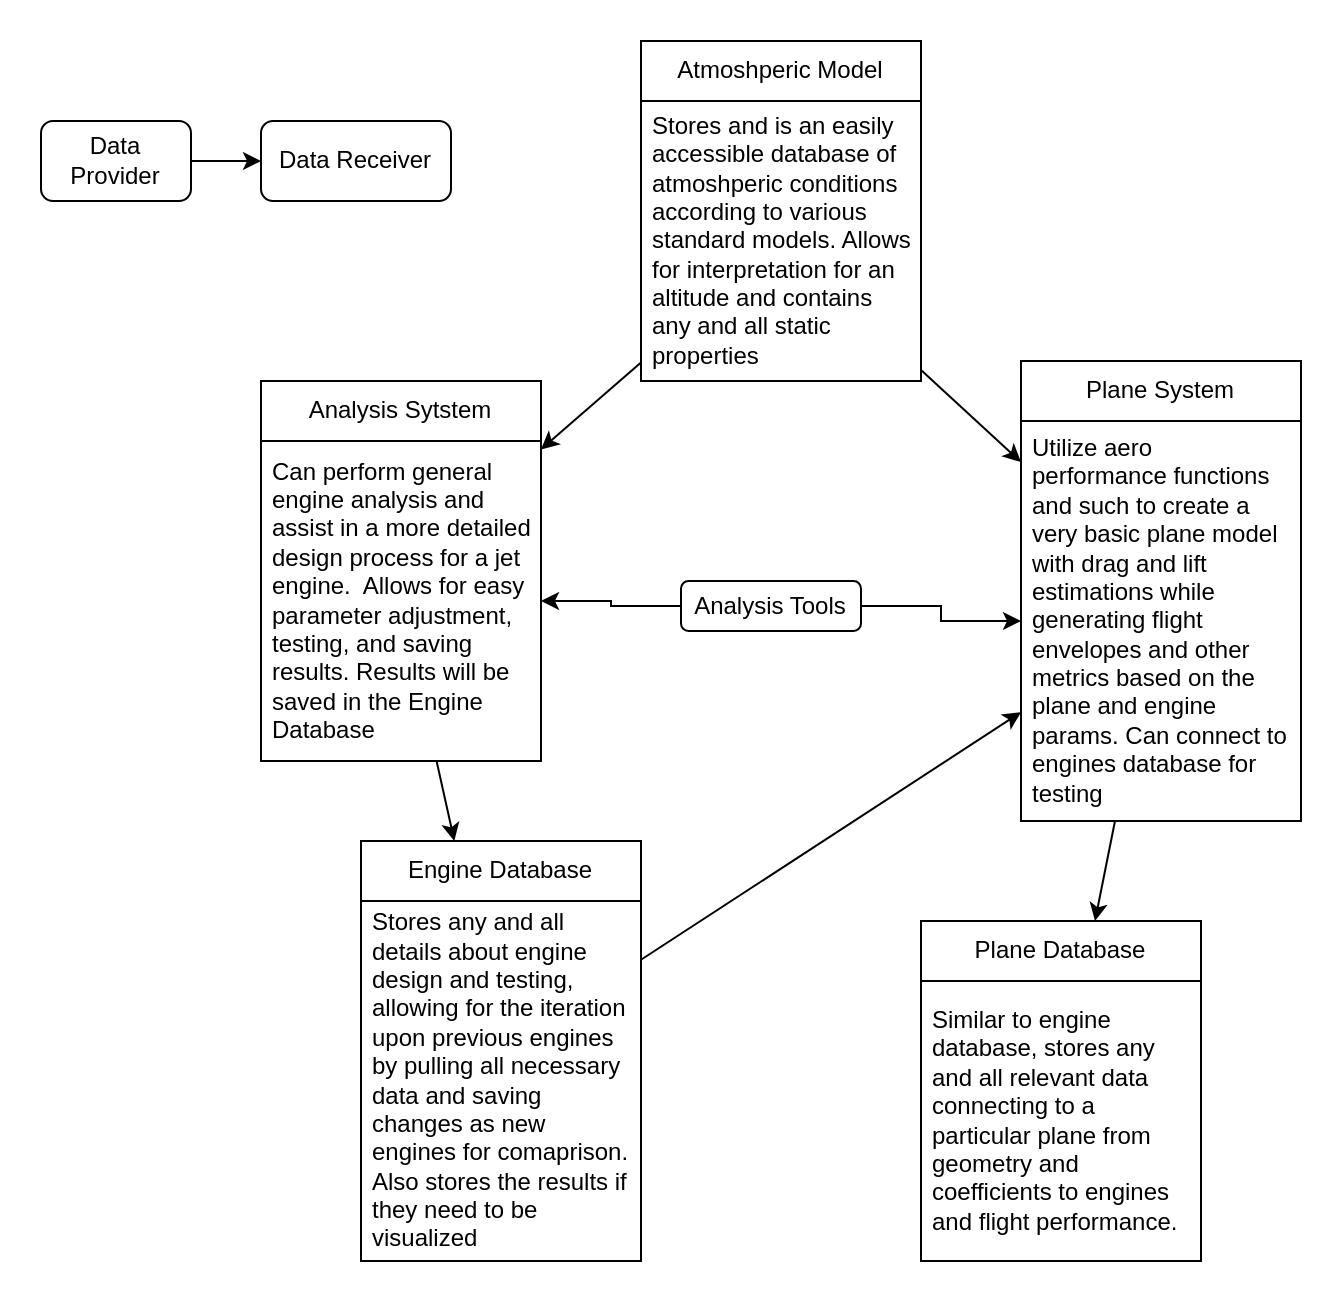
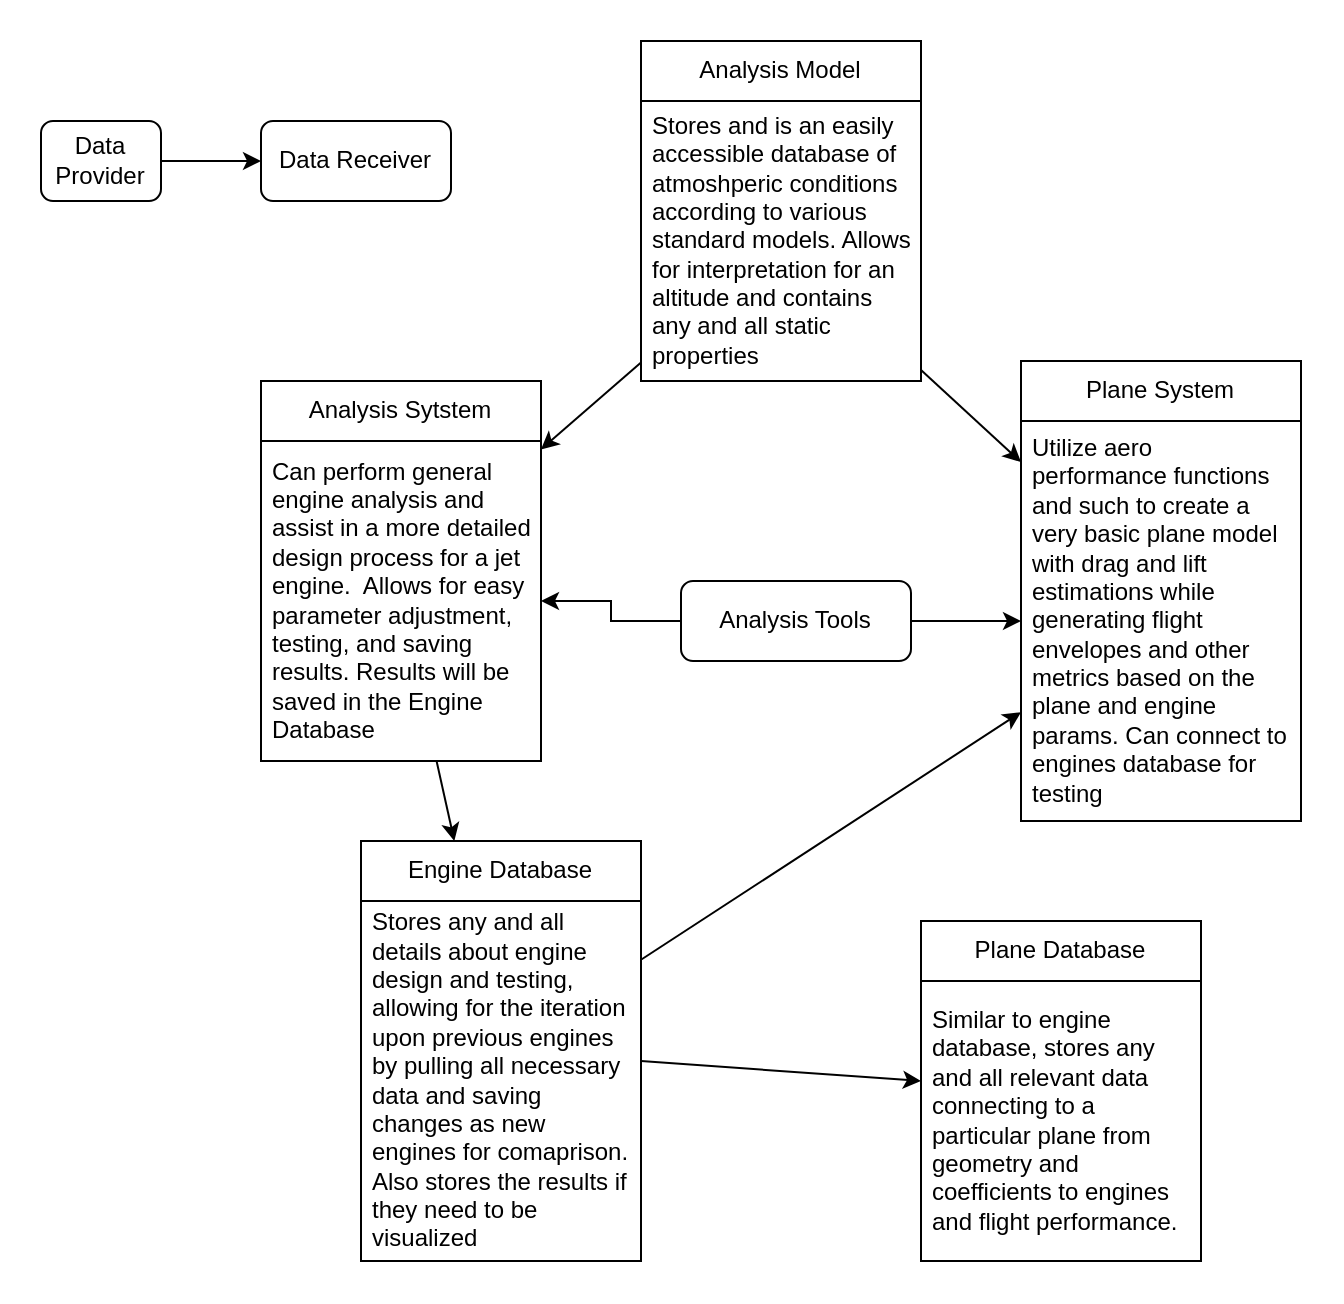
(781, 71) -> (781, 71)
(116, 161) -> (101, 161)
(771, 606) -> (796, 621)
(1106, 866) -> none
none -> (776, 1071)
